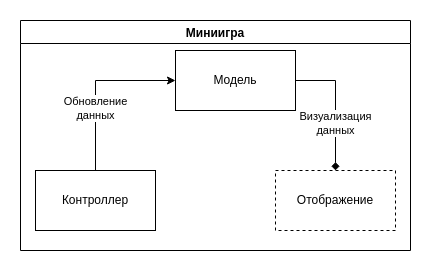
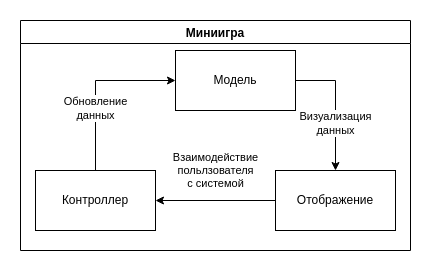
(336, 161) -> (336, 162)
none -> (219, 201)
(336, 201) -> (336, 201)
